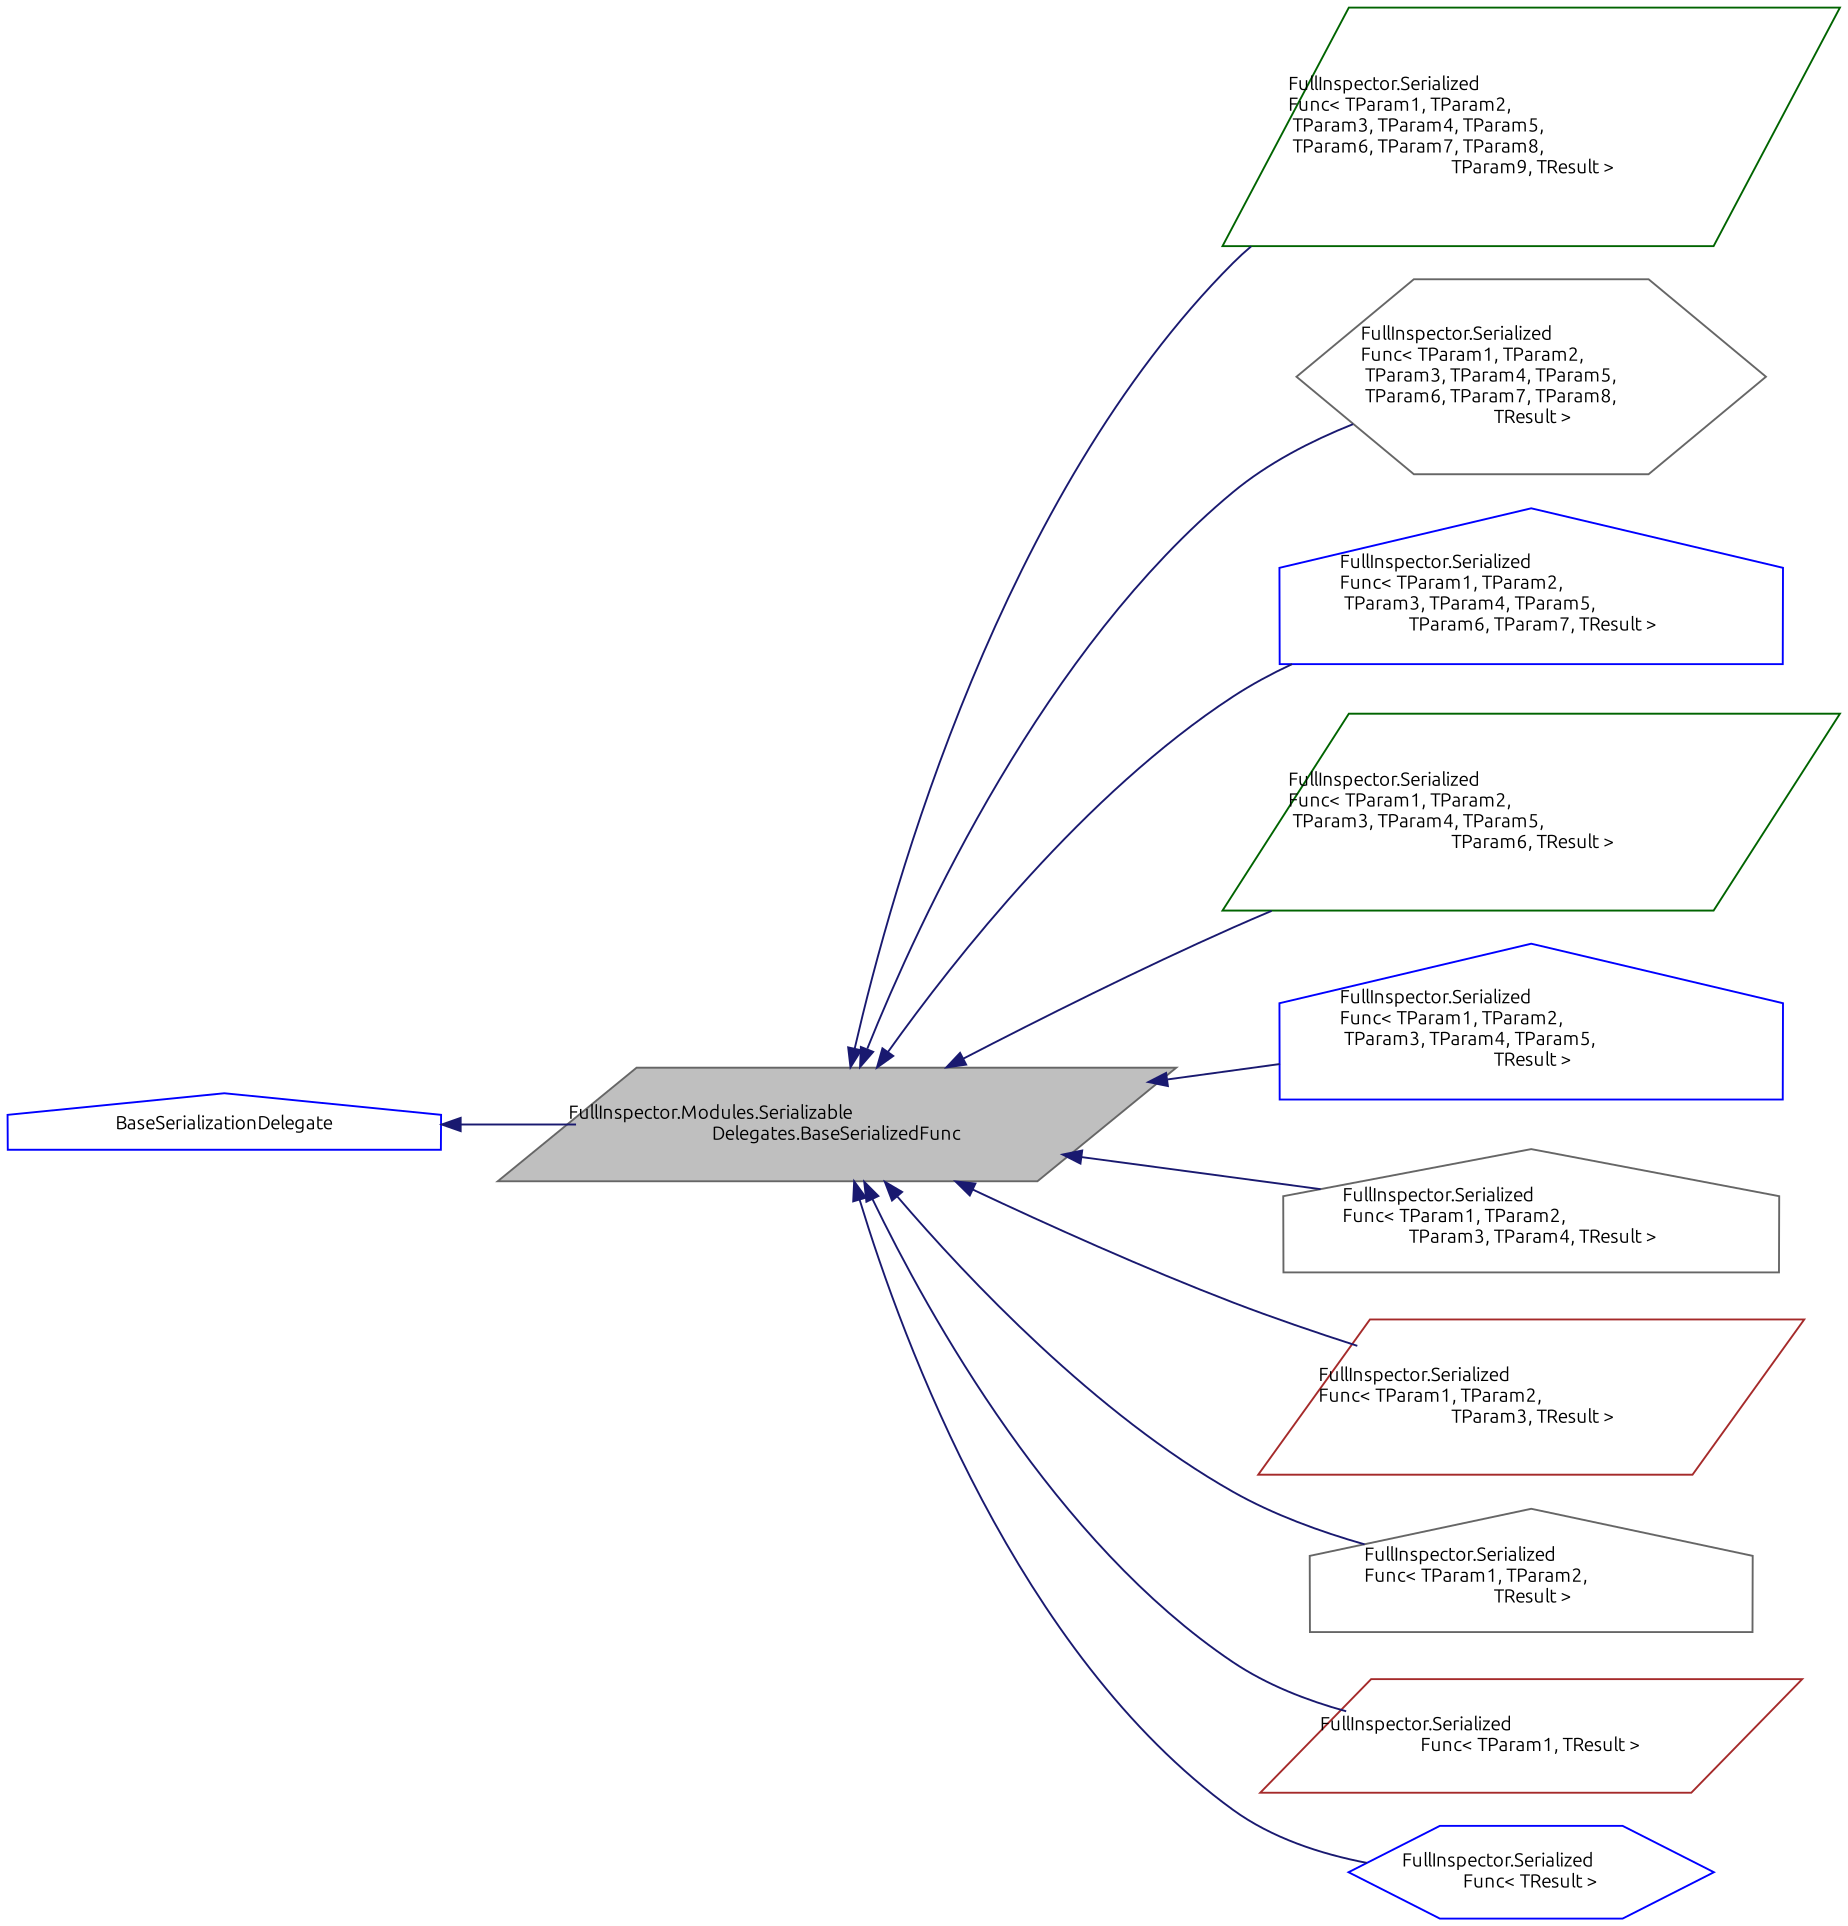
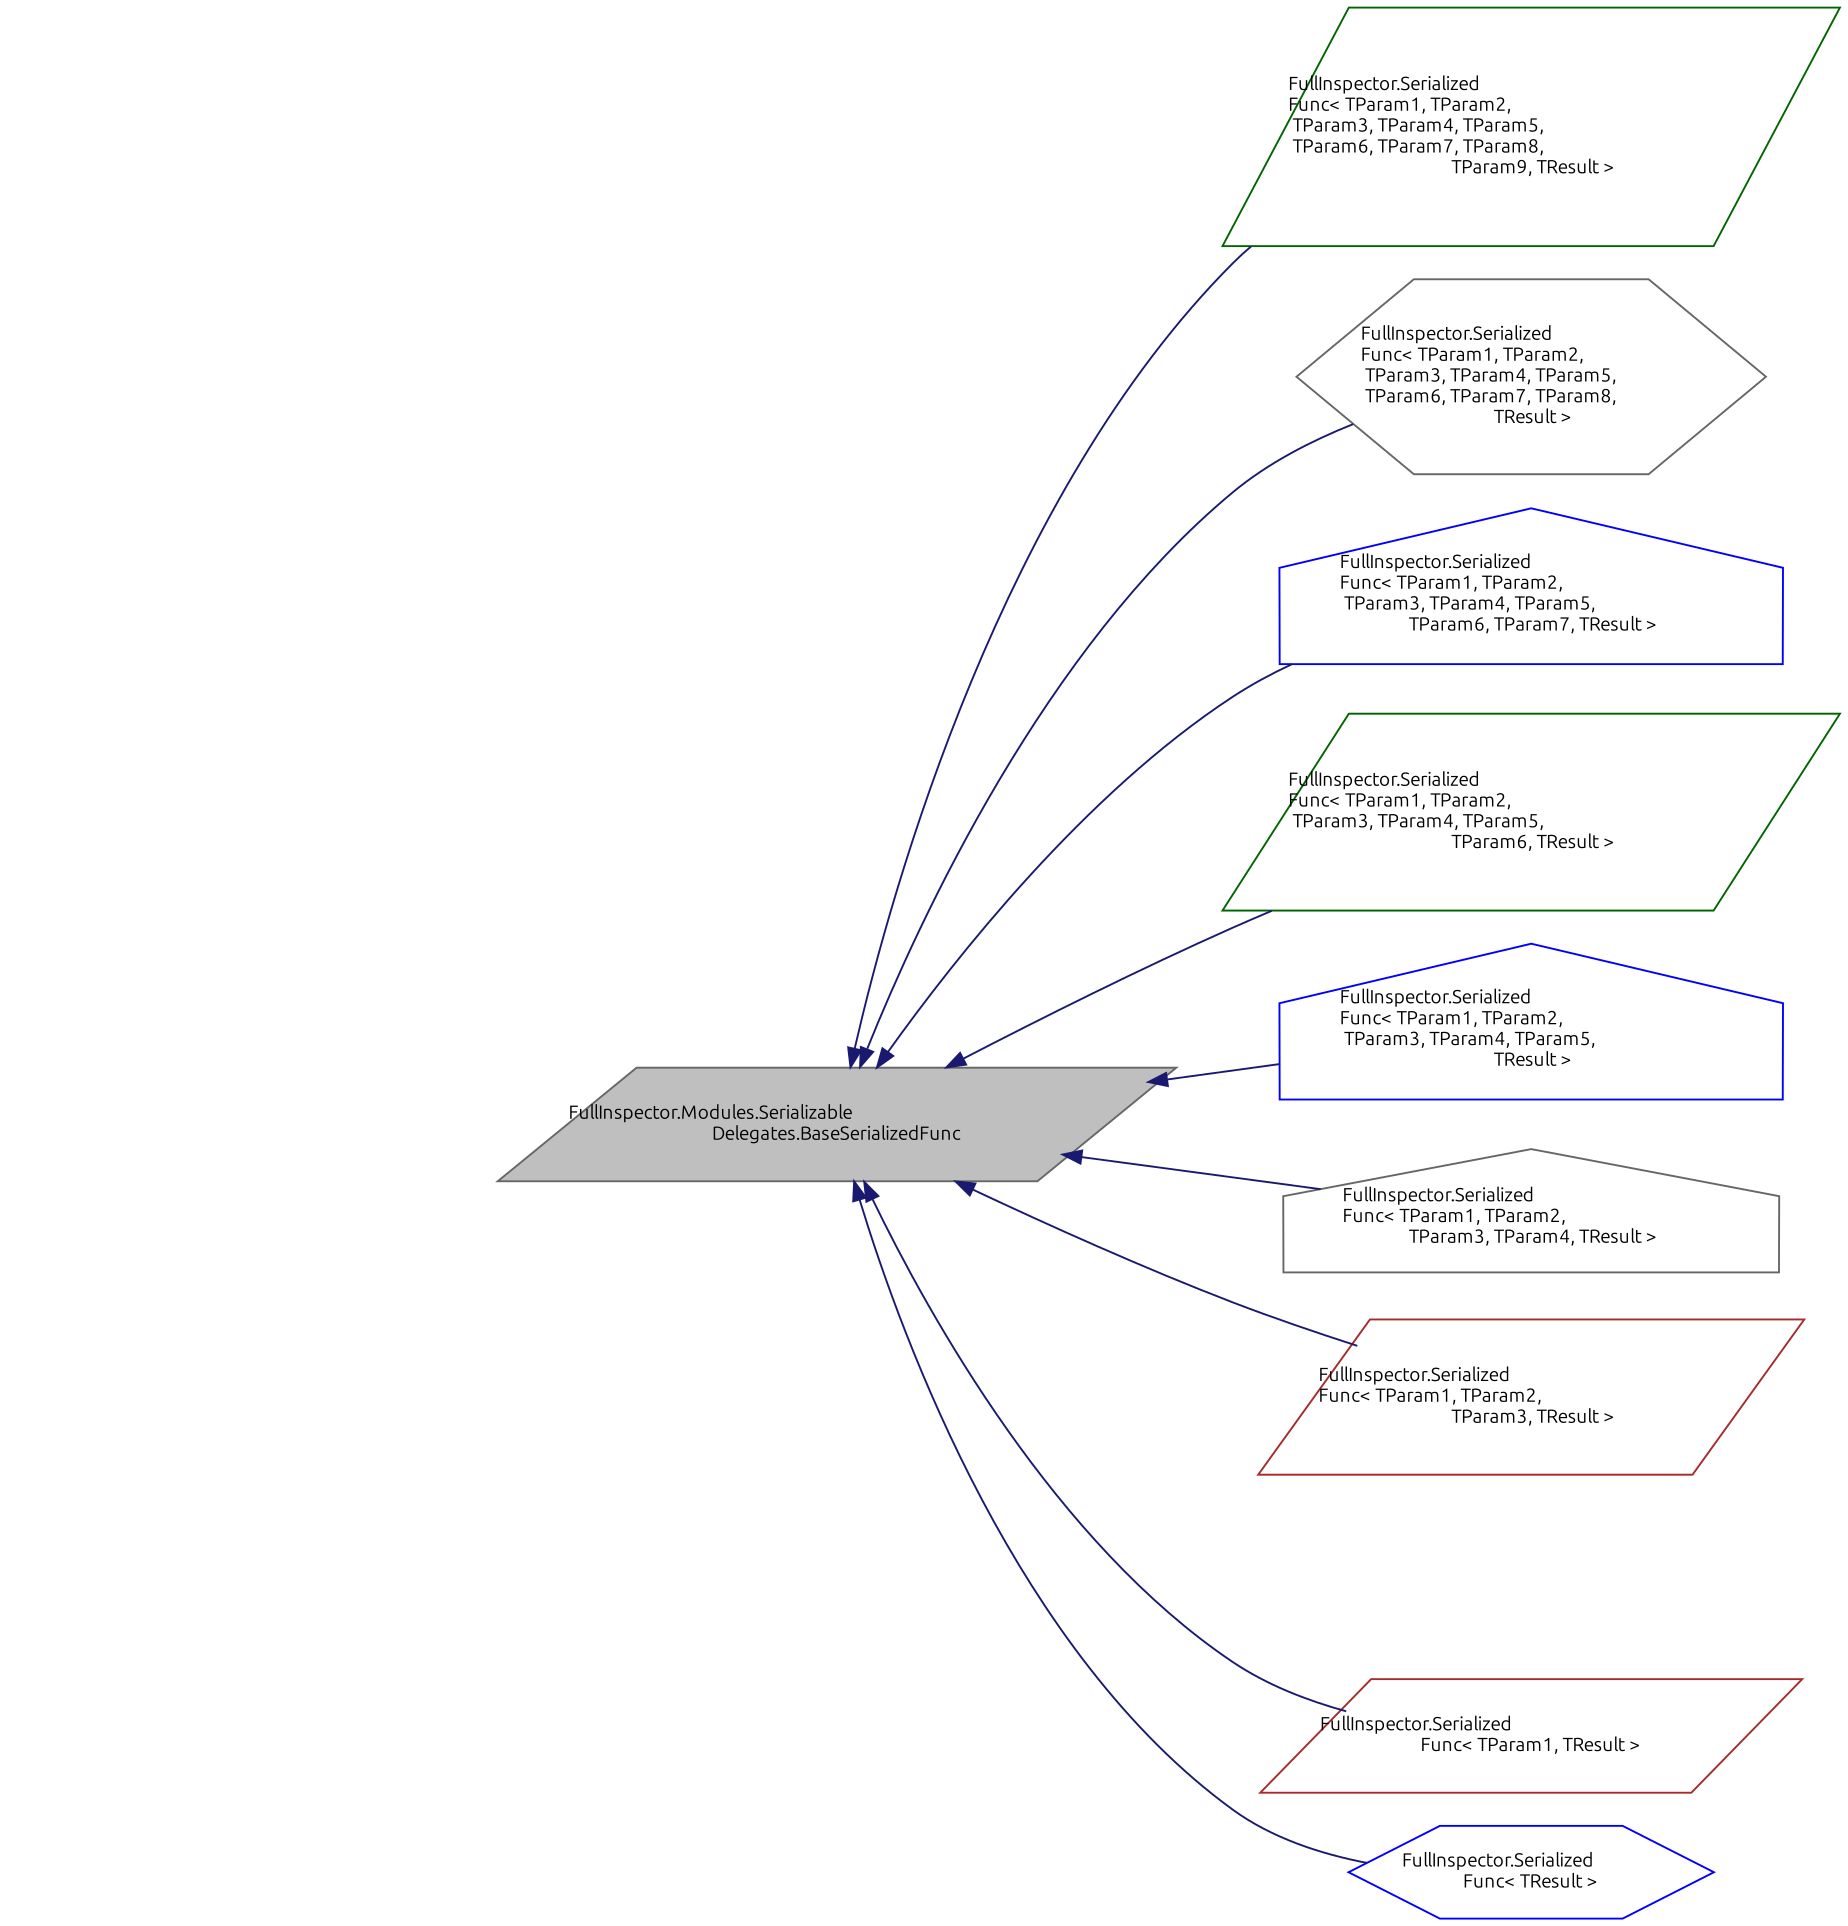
(224, 1124) -> none
(1531, 1577) -> none
